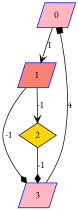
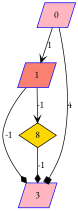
(67, 111) -> (67, 104)
(38, 135) -> (38, 135)
